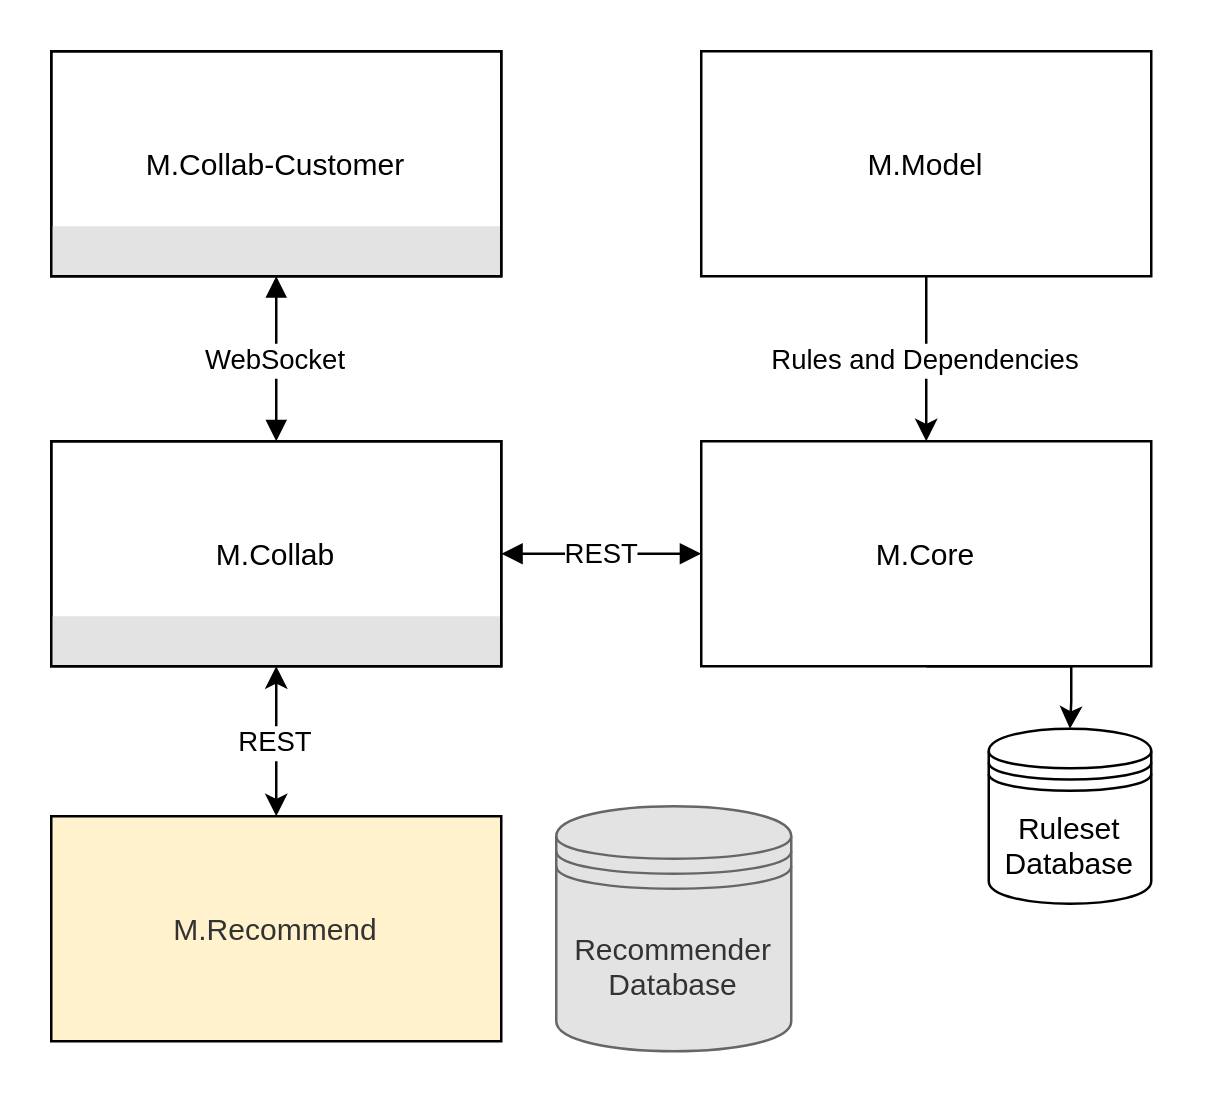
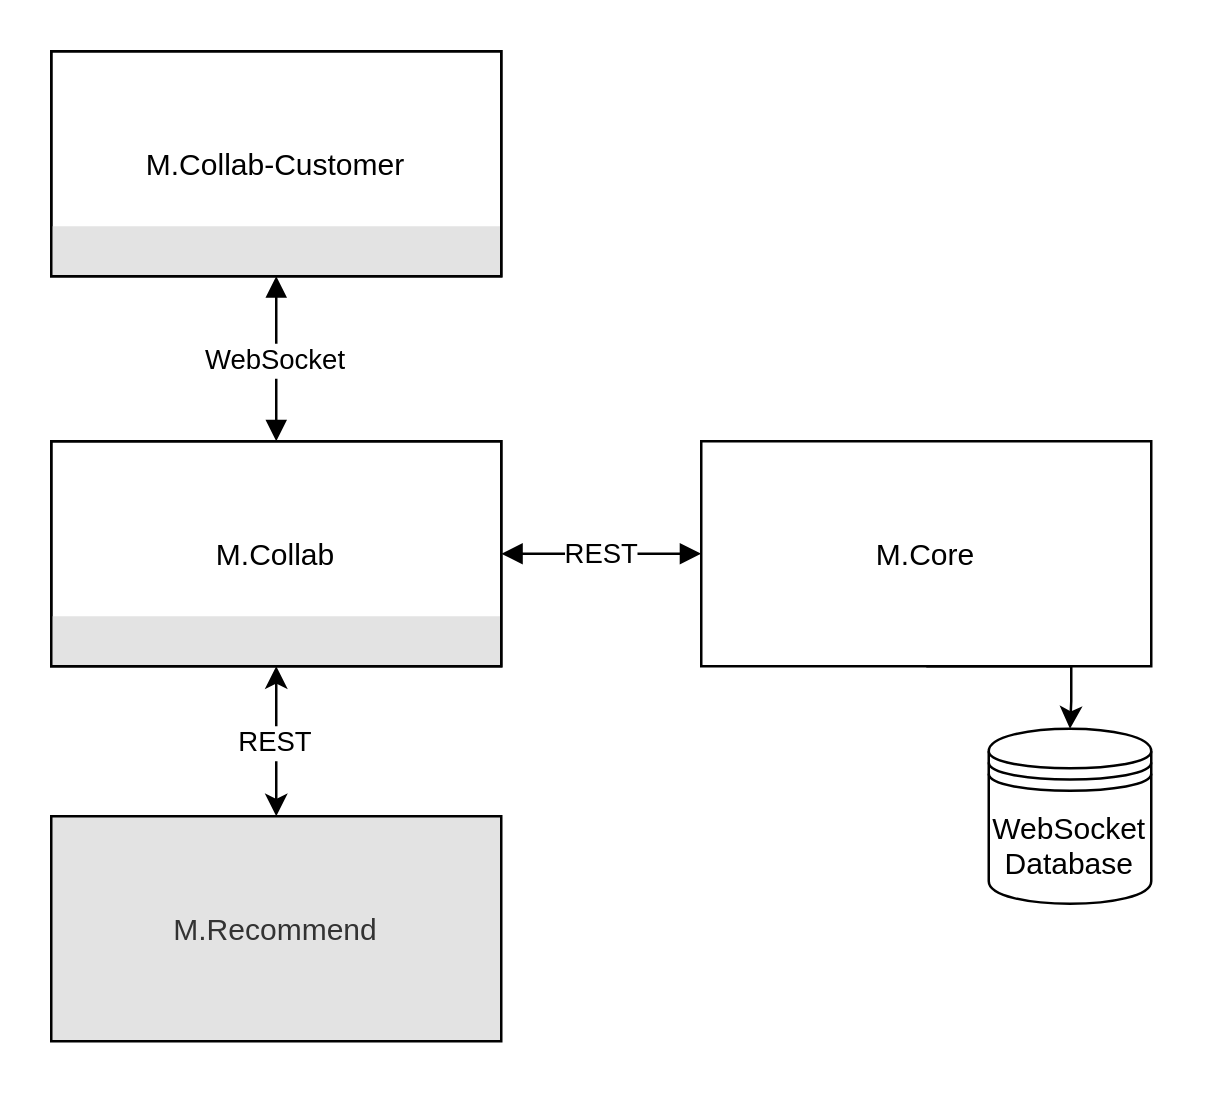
(926, 164) -> none
(926, 352) -> none
(1069, 829) -> (1069, 829)
(276, 929) -> (276, 929)
(674, 929) -> none
